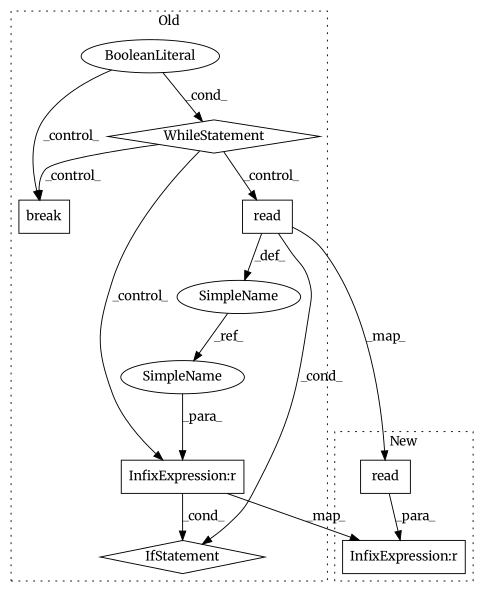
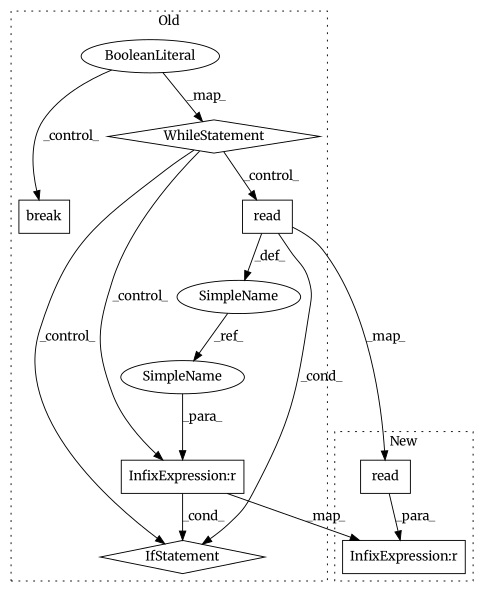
(207, 96) -> (207, 96)
(90, 156) -> (39, 335)
